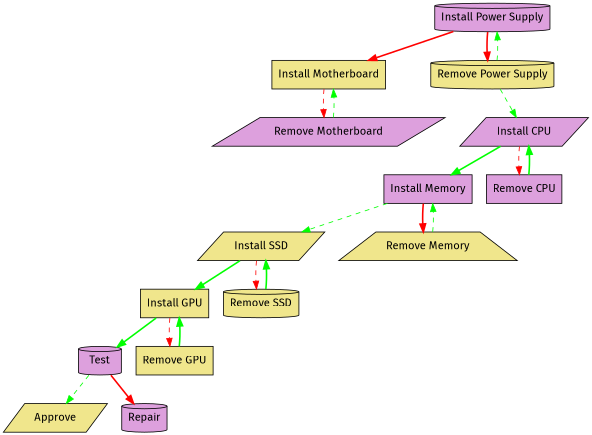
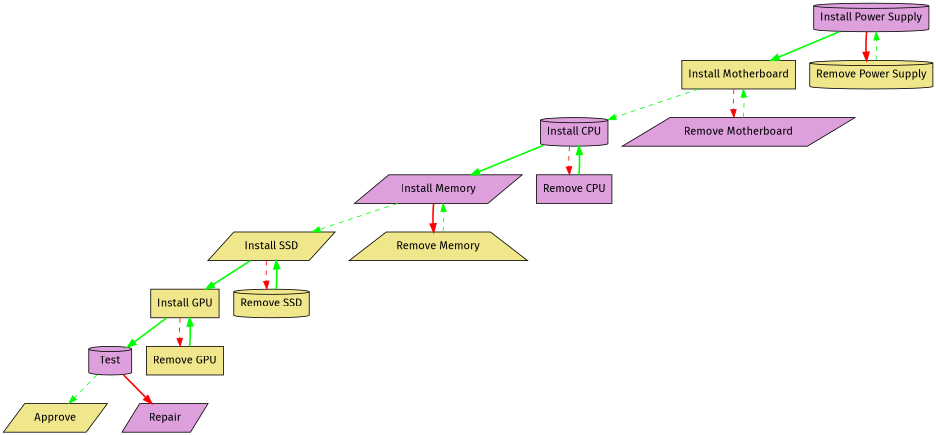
(415, 45) -> (809, 45)
(506, 100) -> (657, 103)
(524, 132) -> (574, 132)
(428, 189) -> (438, 189)
(144, 418) -> (165, 418)
